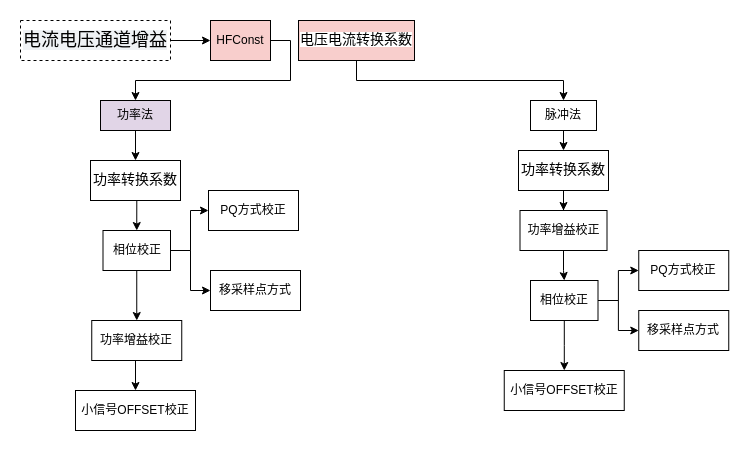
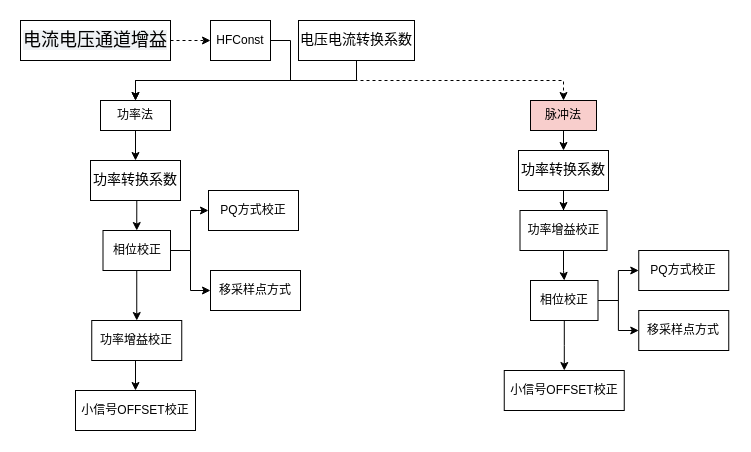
(96, 41) -> (96, 41)
(186, 41) -> (186, 41)
(241, 41) -> (241, 41)
(357, 41) -> (357, 41)
none -> (324, 81)
(467, 81) -> (467, 81)
(136, 116) -> (136, 116)
(564, 116) -> (564, 116)
